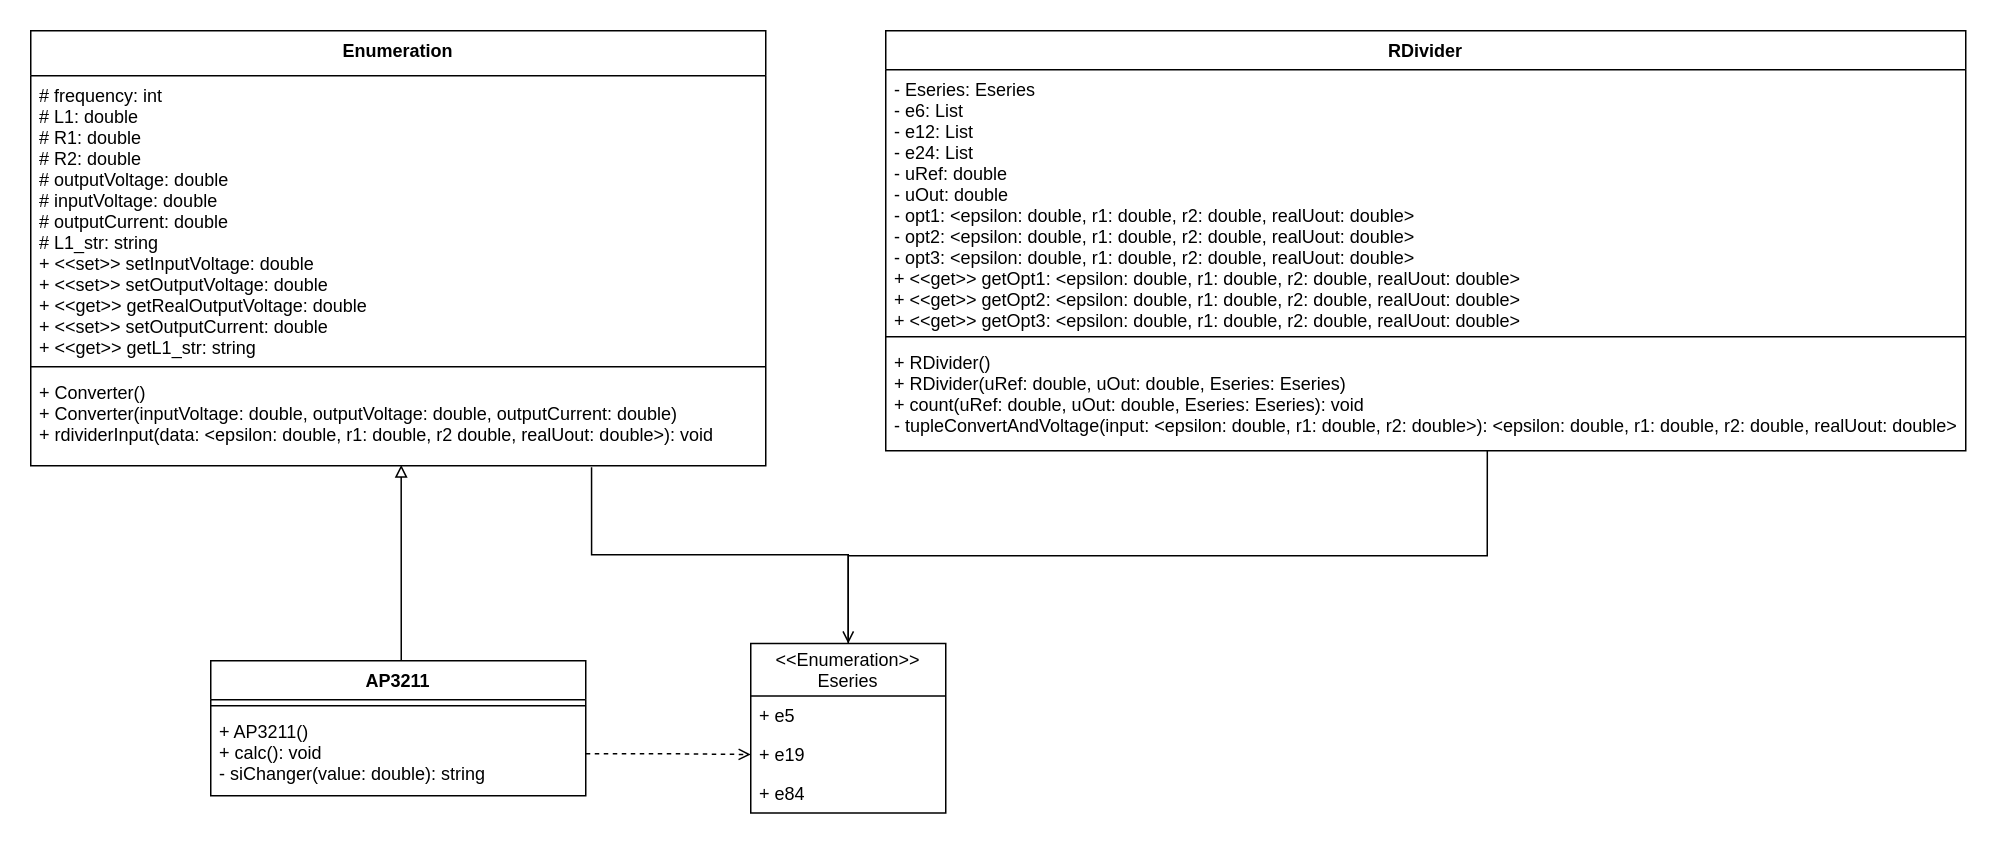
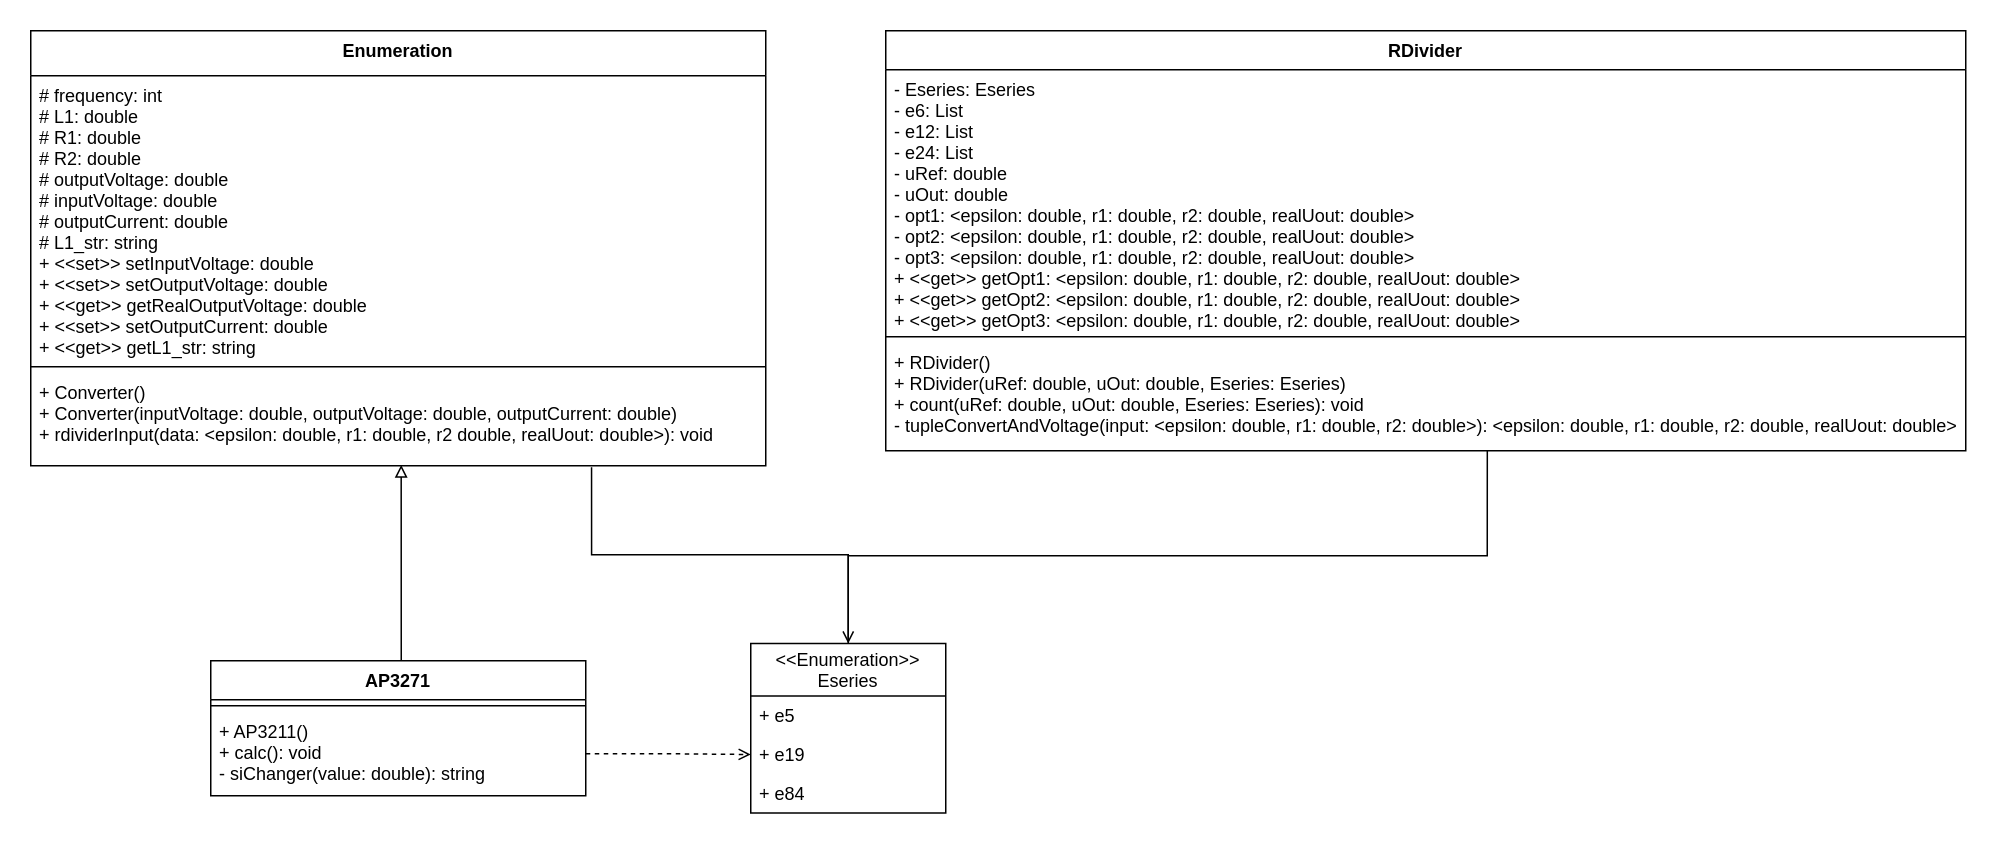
(398, 681) -> (398, 681)
